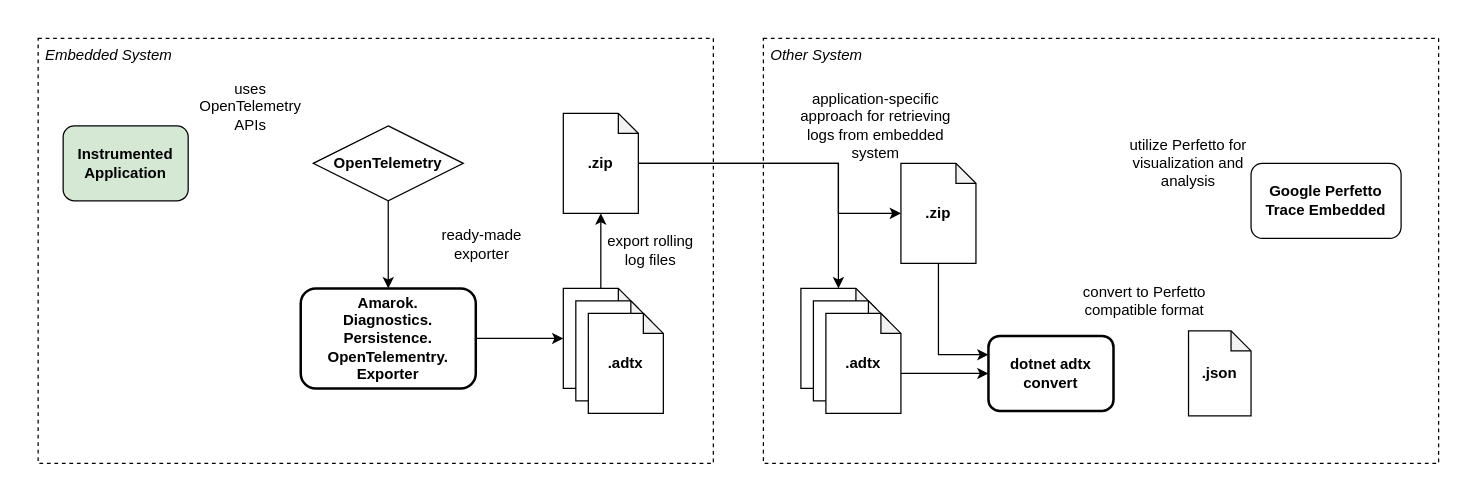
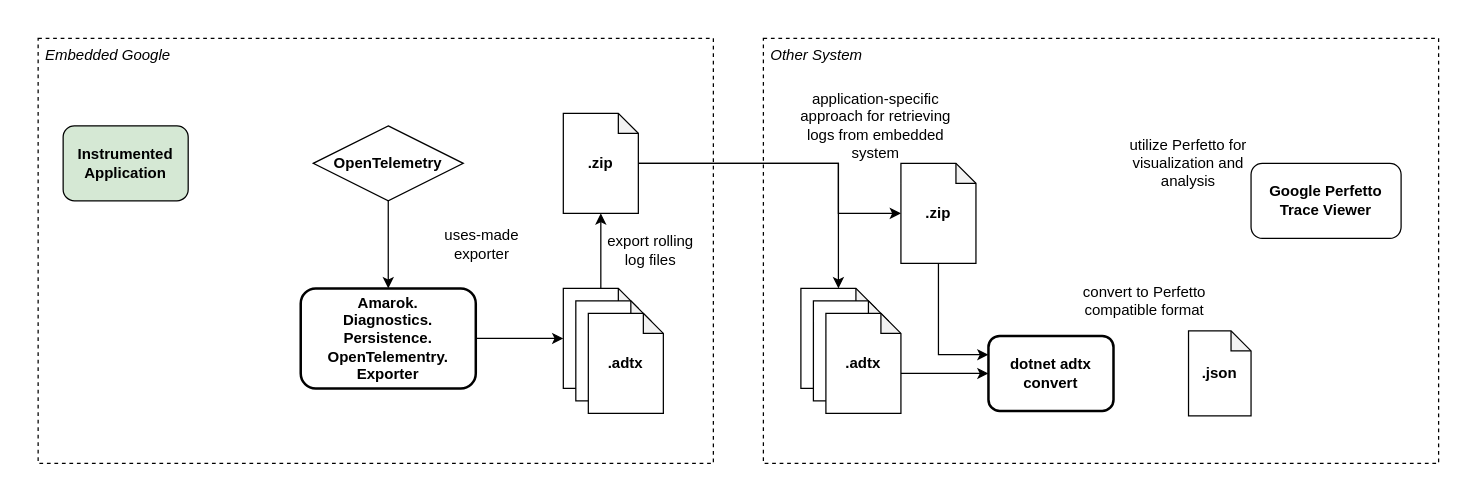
(107, 56) -> (105, 56)
(251, 107) -> none
(1326, 201) -> (1326, 201)
(482, 244) -> (482, 244)
